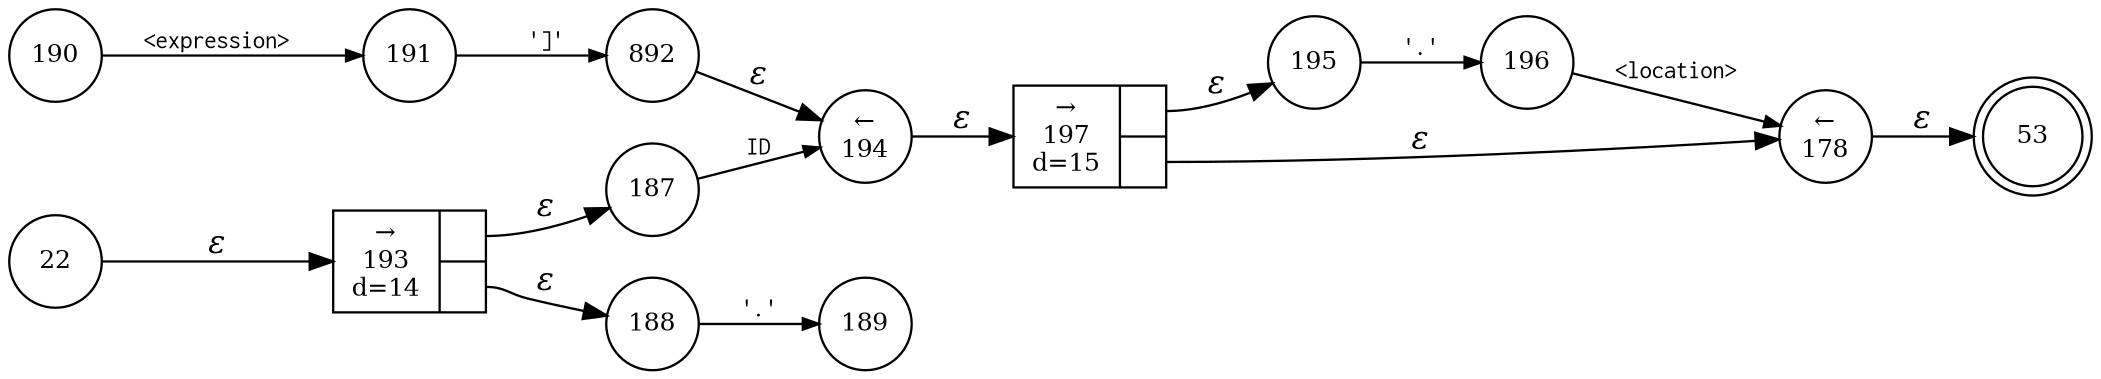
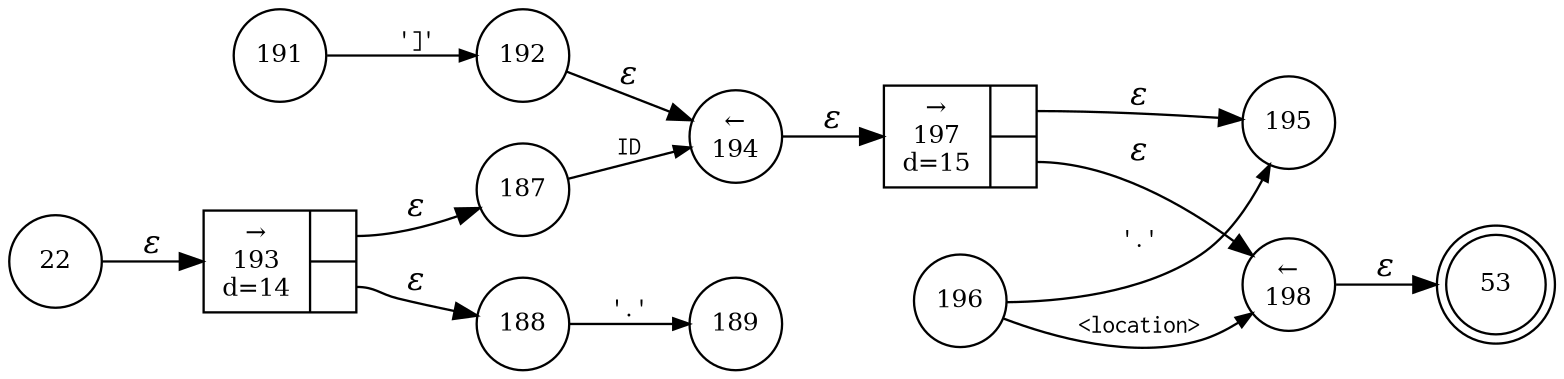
(56, 56) -> none
(653, 56) -> (523, 56)
(1412, 62) -> (1154, 278)
(1826, 137) -> (1289, 285)
